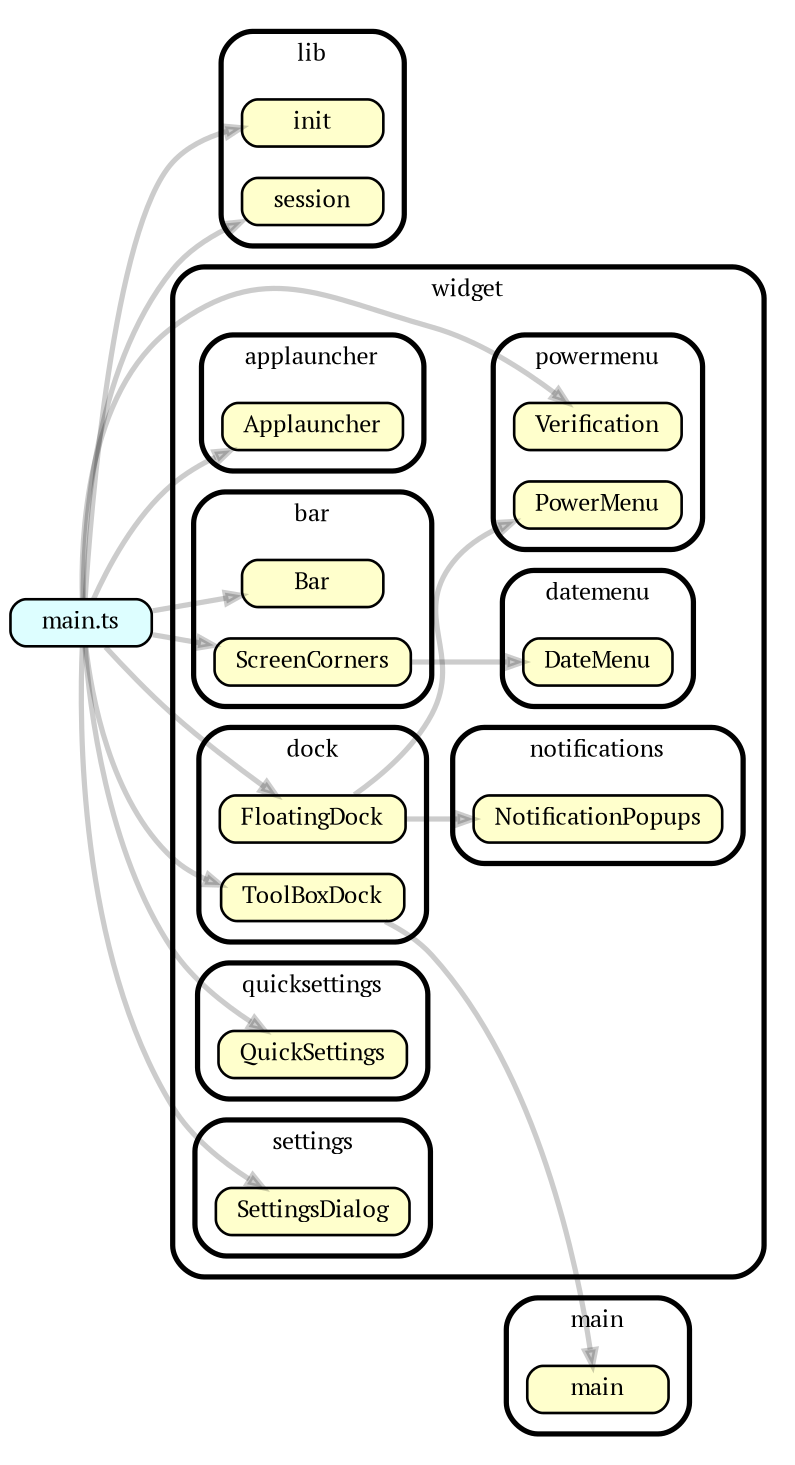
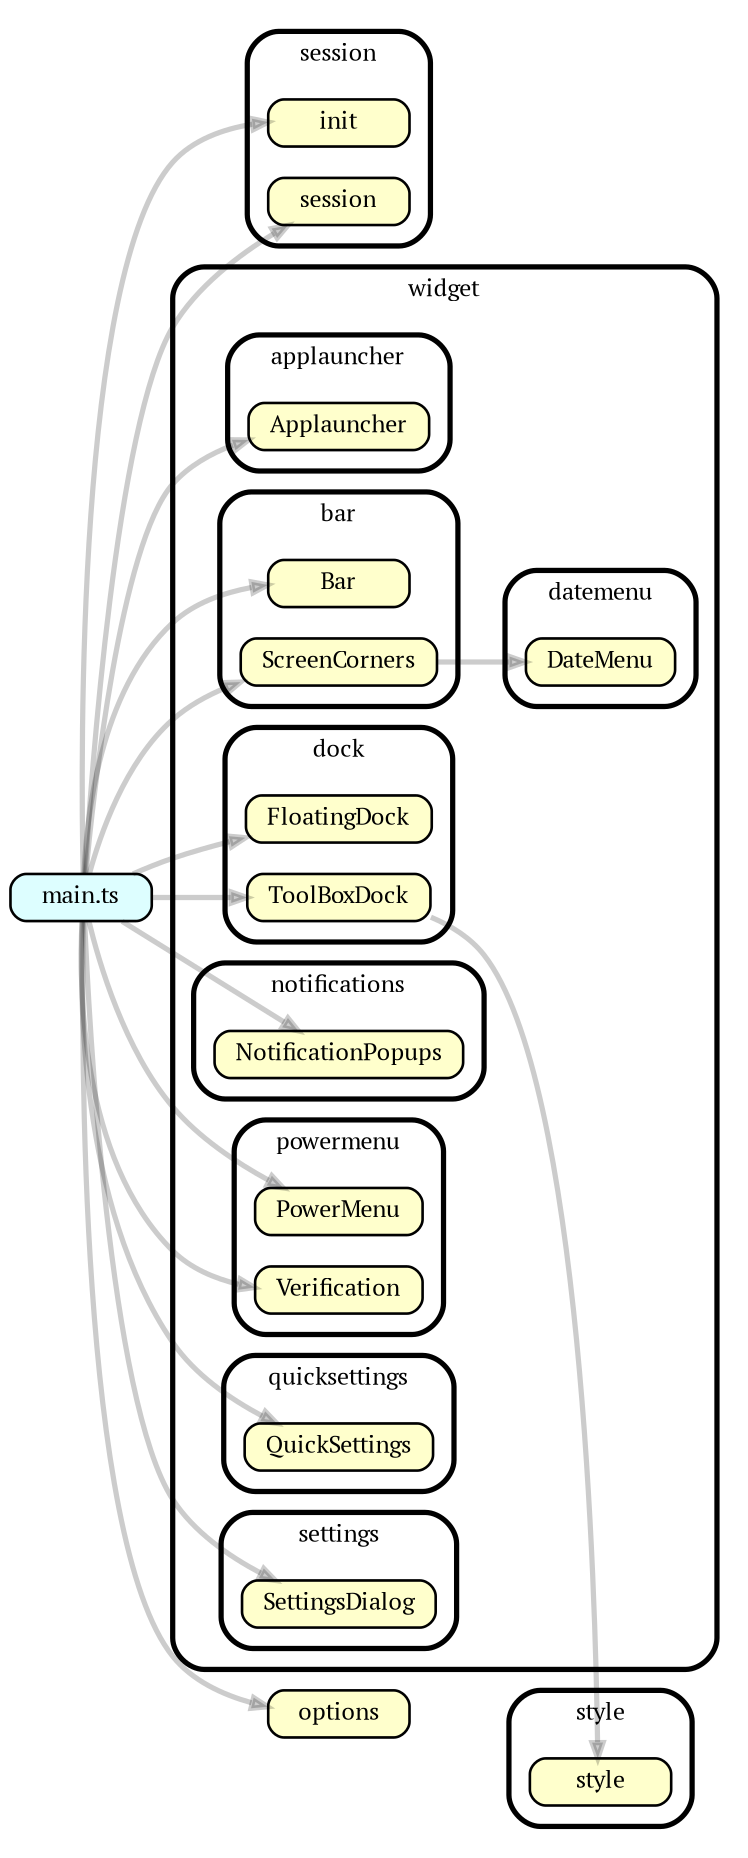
(313, 55) -> (339, 55)
(442, 664) -> (149, 1073)
(432, 819) -> (215, 979)
(598, 1321) -> (601, 1714)
(598, 1389) -> (601, 1782)
none -> (339, 1714)
